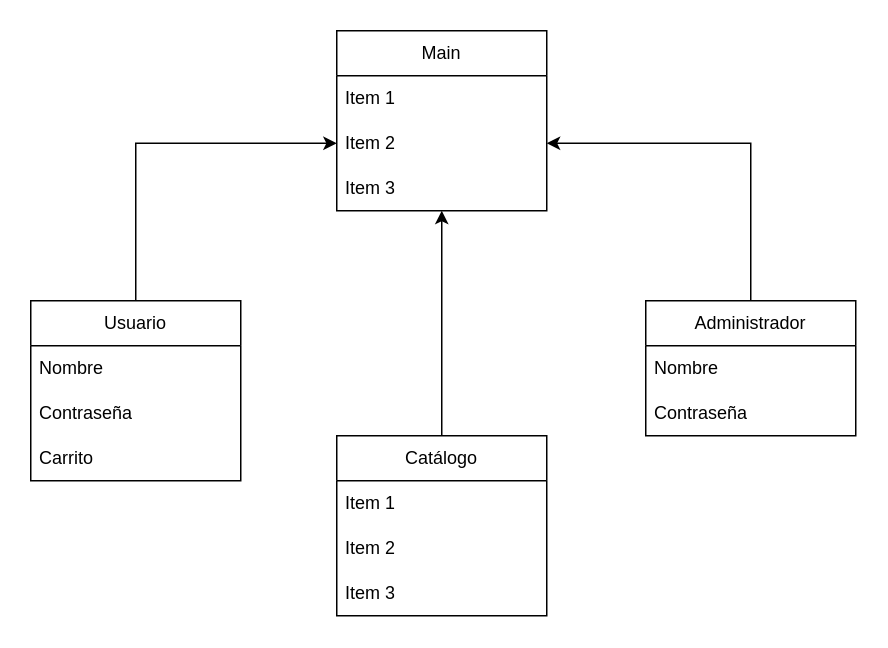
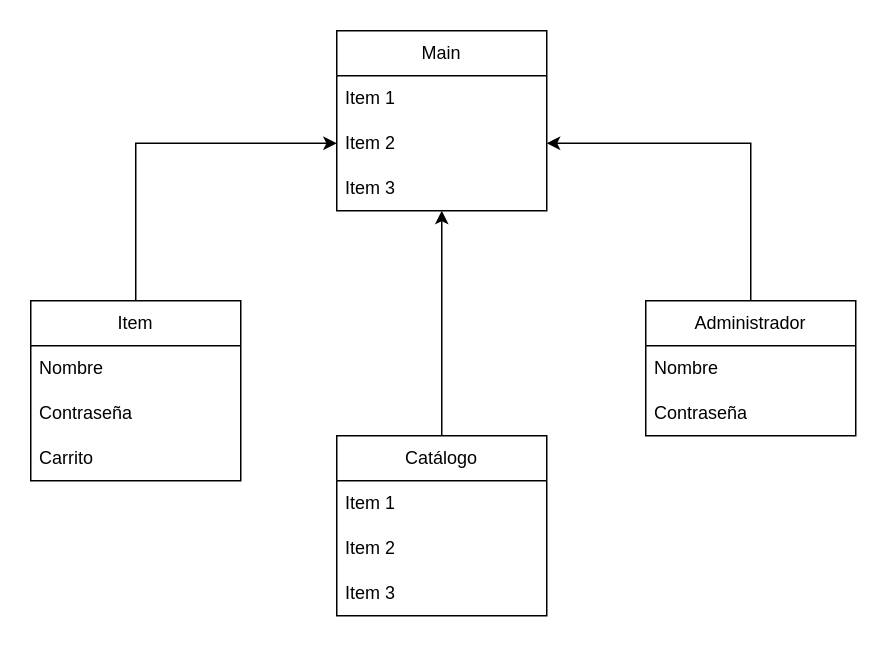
(136, 323) -> (136, 323)
